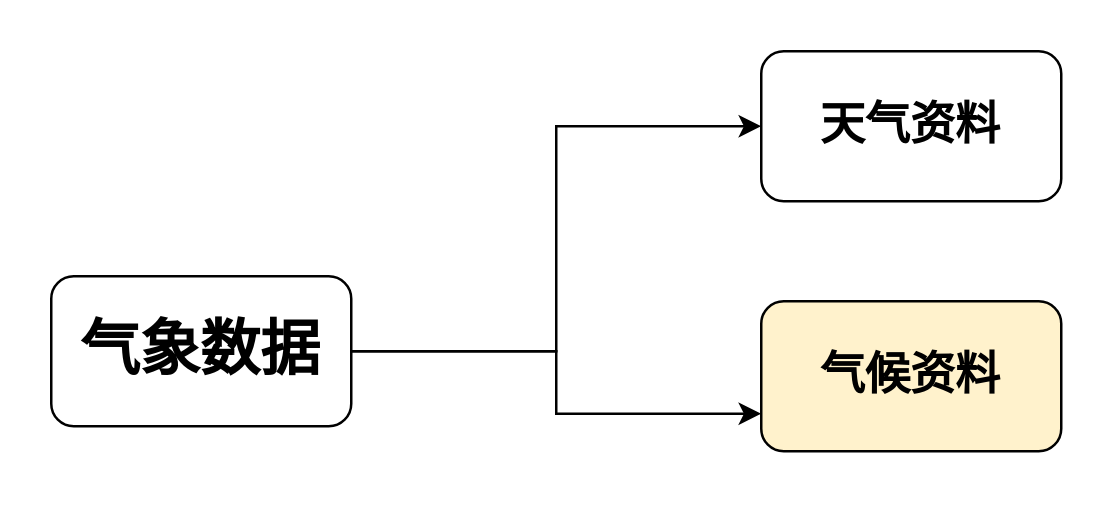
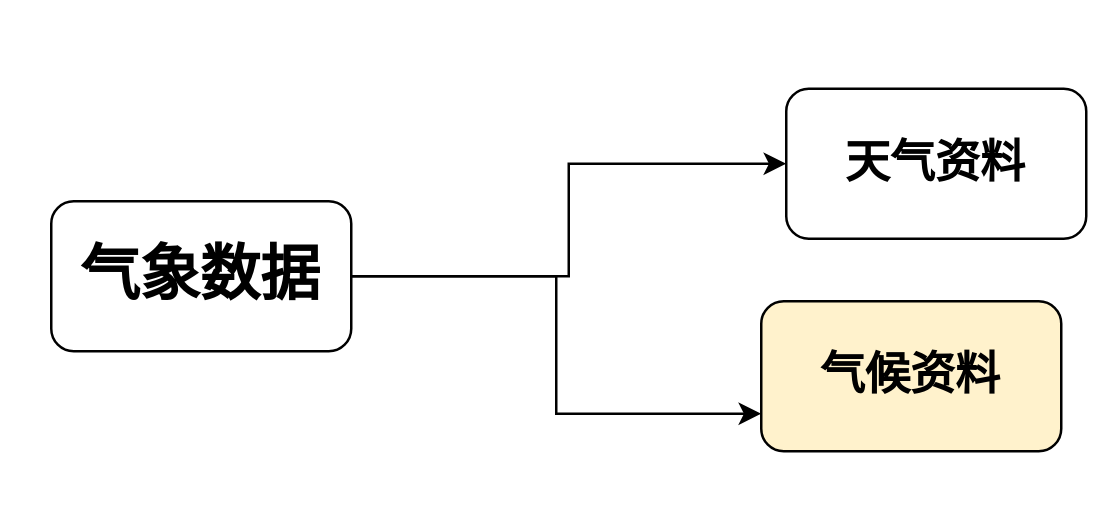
(911, 126) -> (936, 164)
(201, 351) -> (201, 276)
